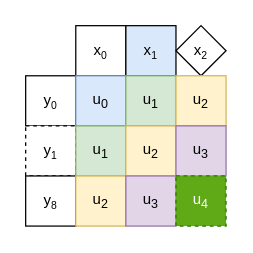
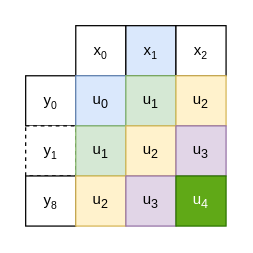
(201, 51) -> (201, 51)
(201, 201) -> (201, 201)
